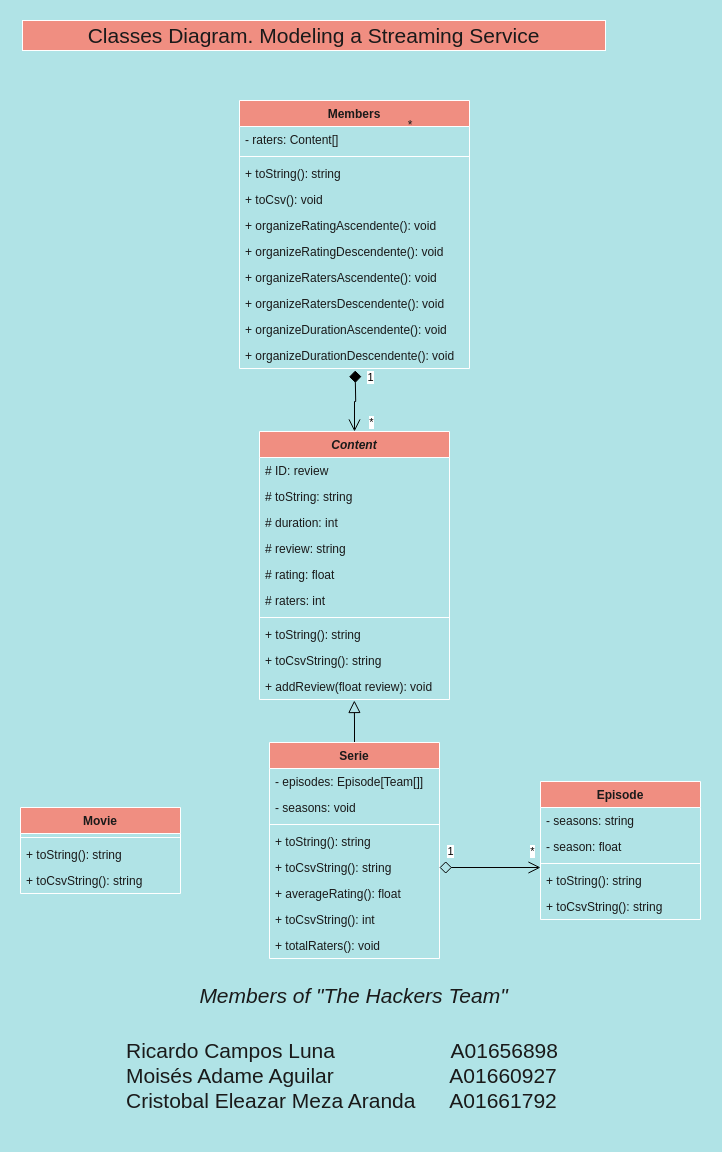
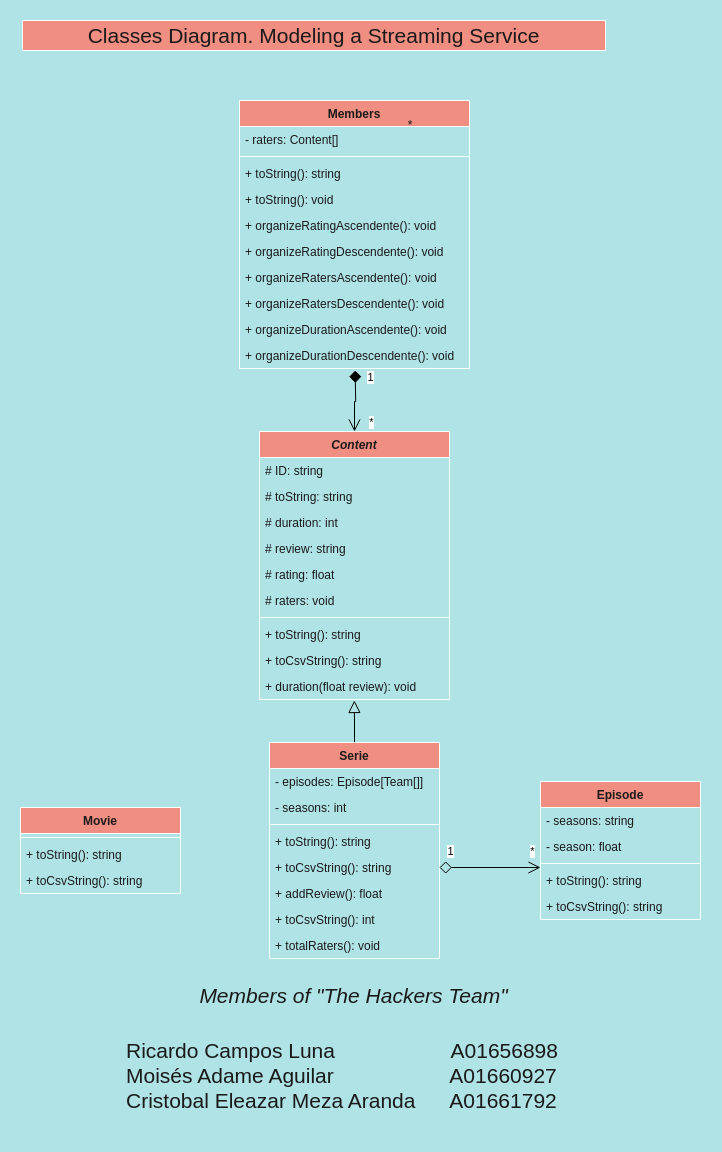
(289, 200) -> (298, 200)
(299, 471) -> (299, 471)
(302, 601) -> (306, 601)
(357, 687) -> (353, 687)
(319, 808) -> (316, 808)
(348, 894) -> (334, 894)
